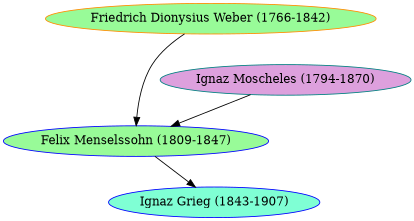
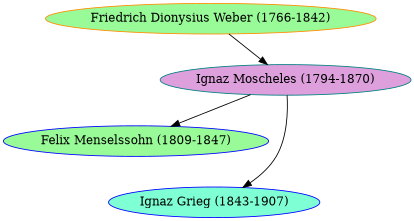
(150, 69) -> (245, 47)
(172, 169) -> (281, 145)
